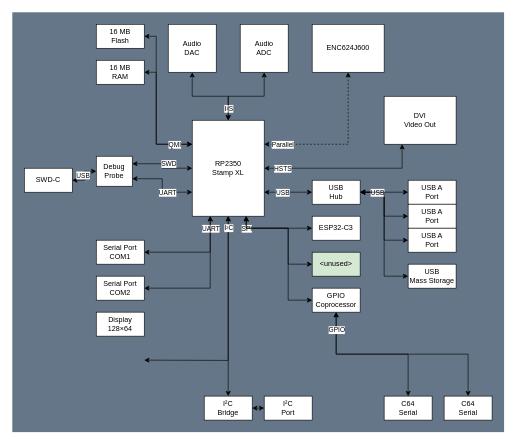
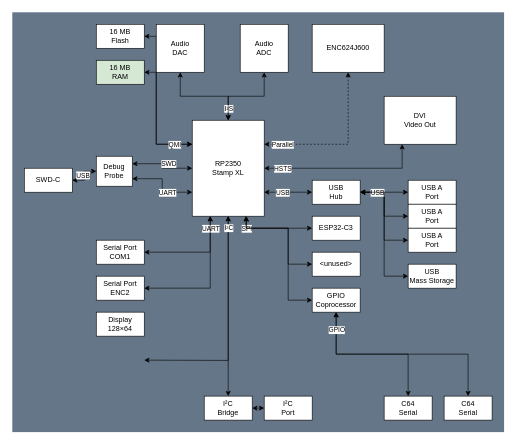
(192, 48) -> (180, 48)
(120, 72) -> (120, 72)
(336, 264) -> (336, 264)
(120, 288) -> (120, 288)
